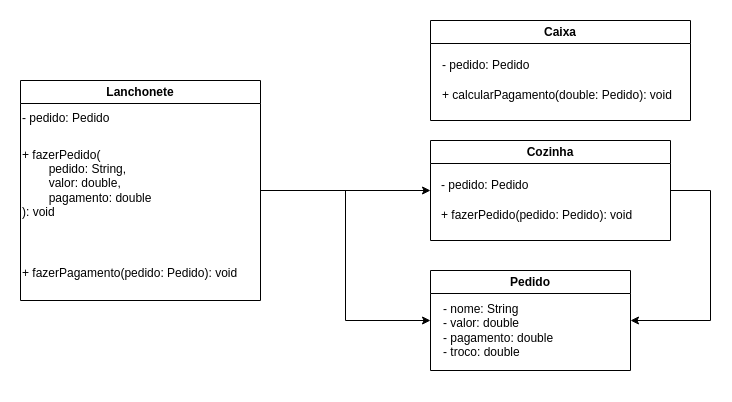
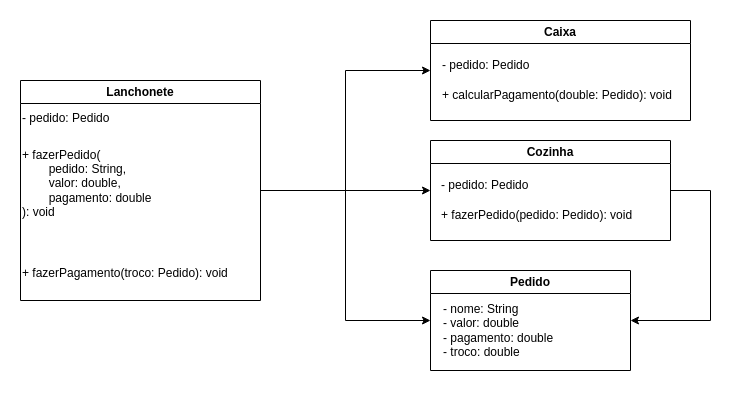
none -> (346, 91)
(138, 274) -> (136, 274)
